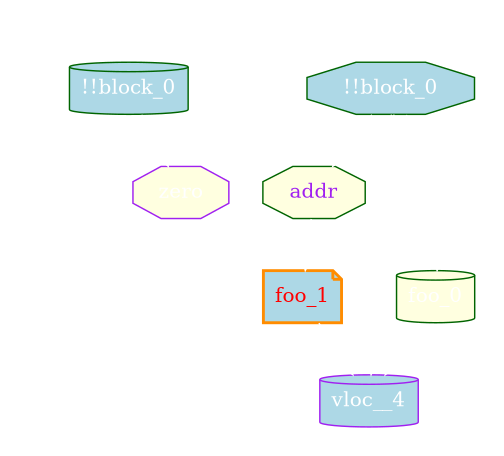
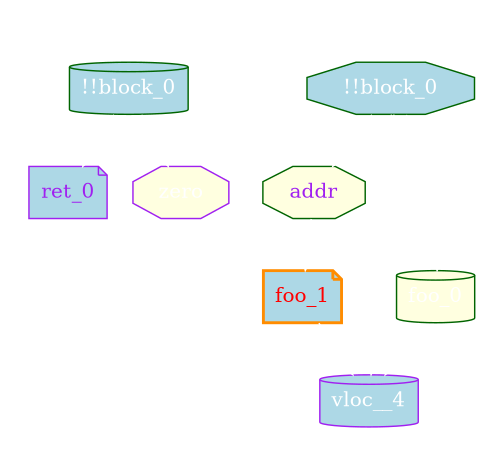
none -> (68, 192)
